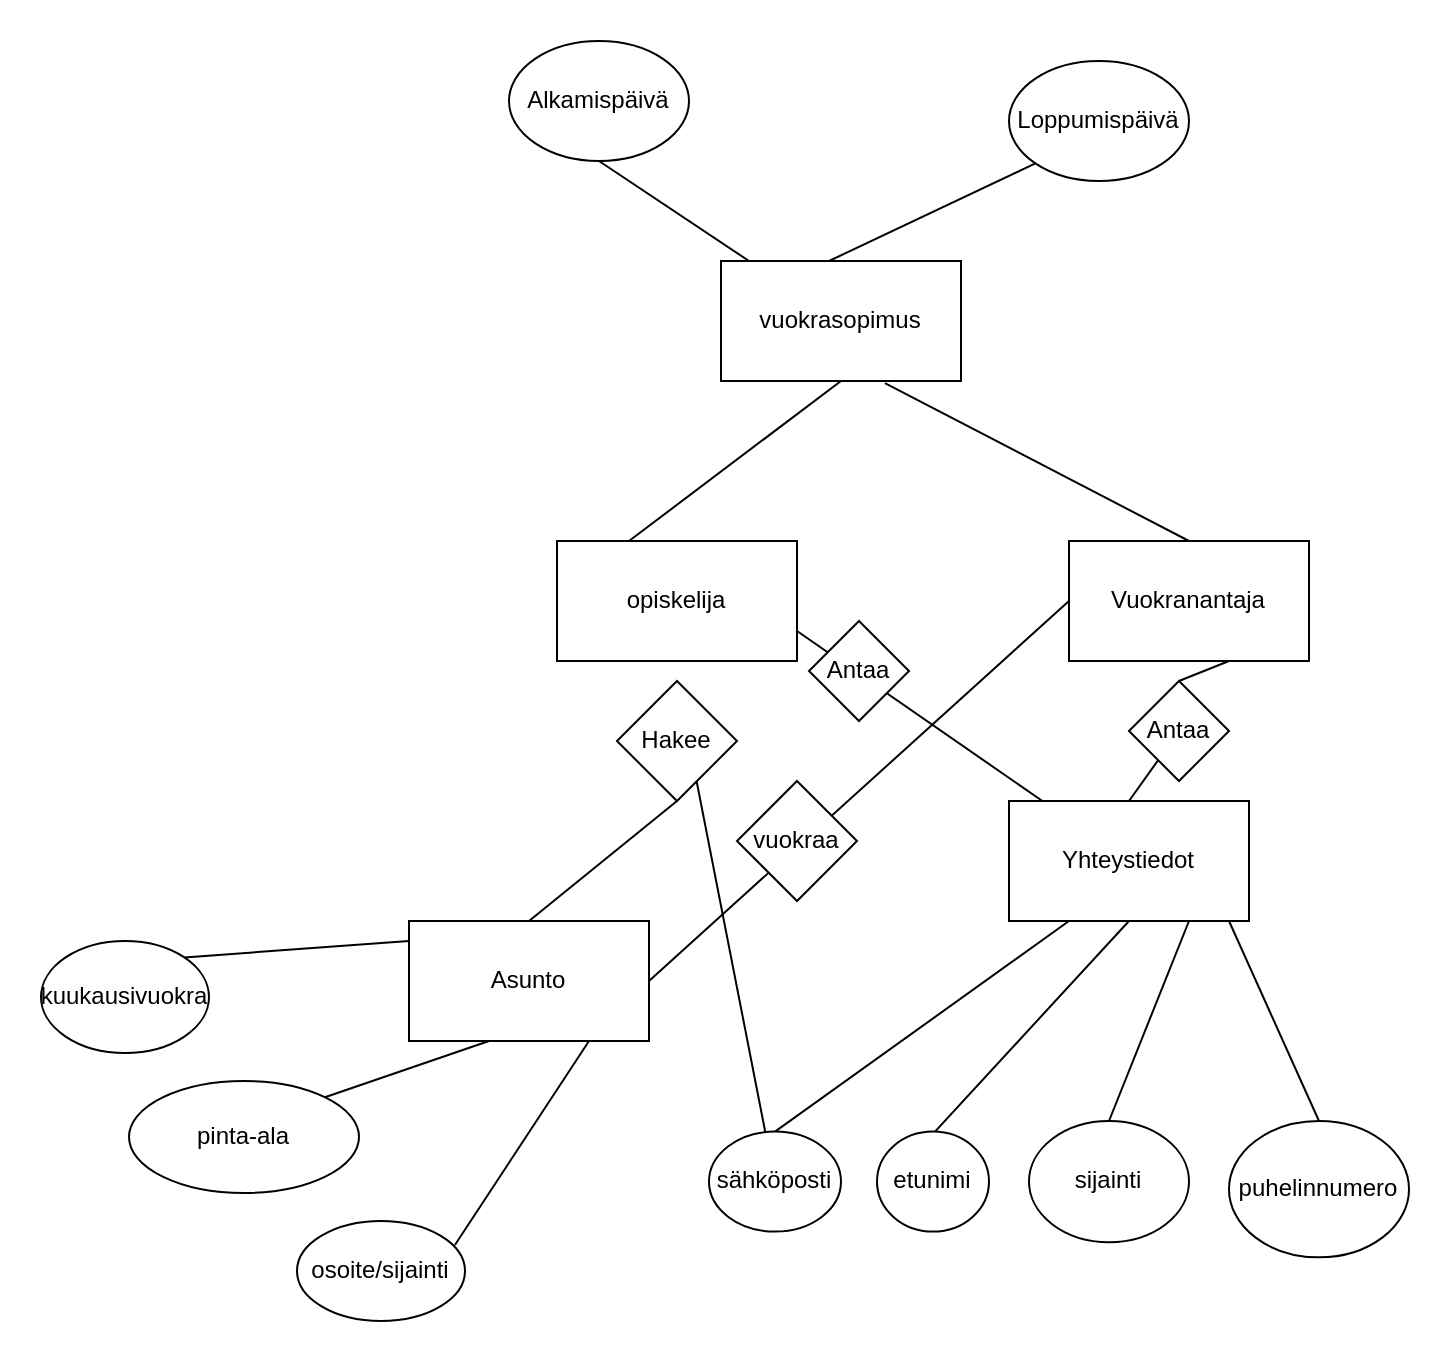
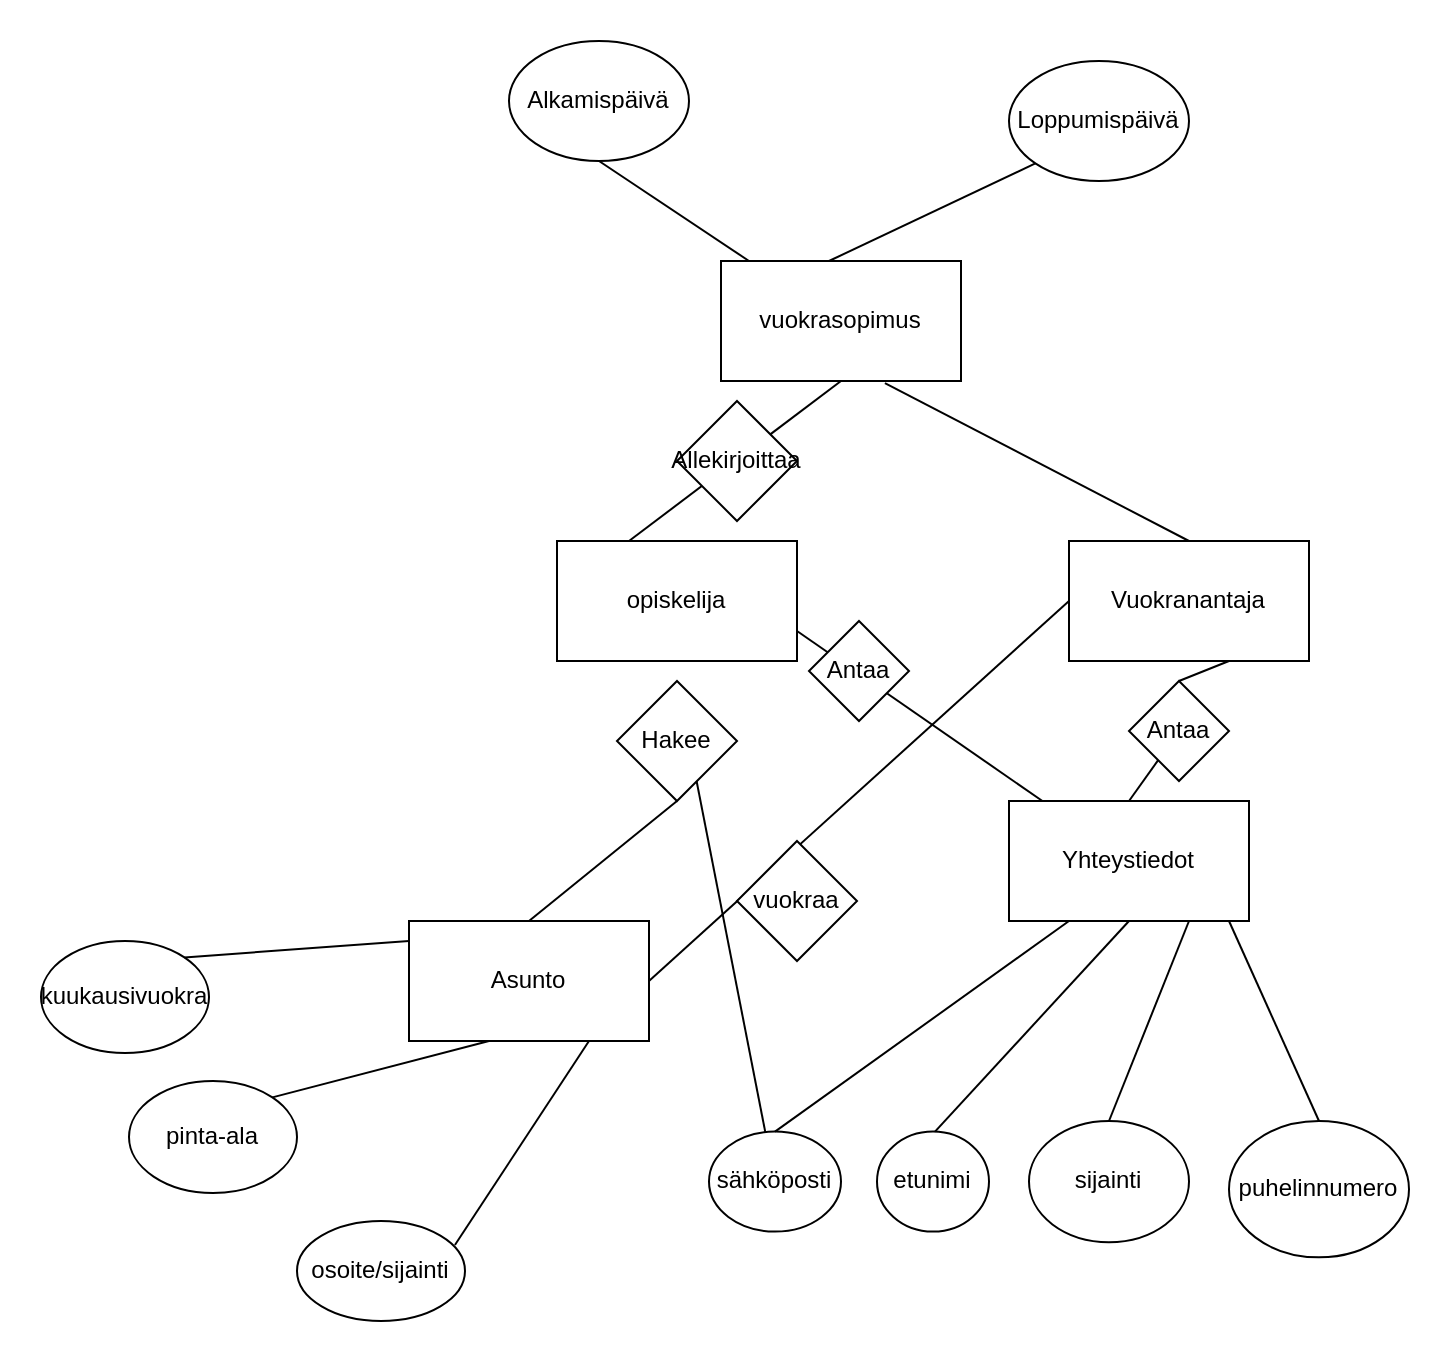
none -> (737, 461)
(797, 841) -> (797, 901)
(244, 1137) -> (213, 1137)
